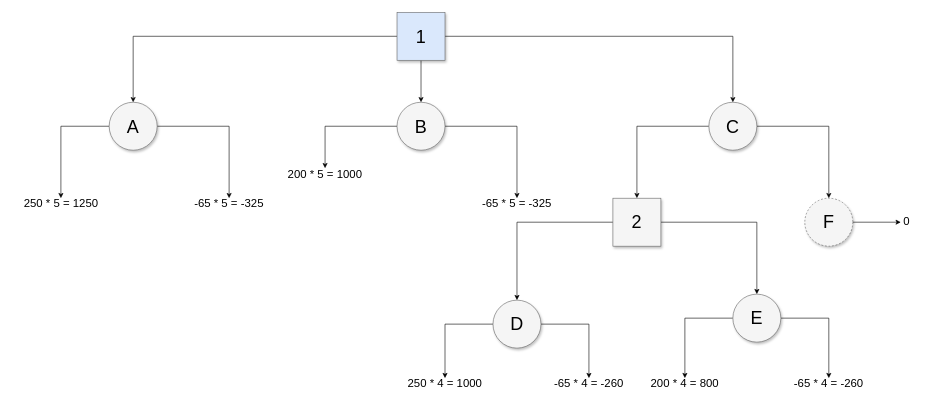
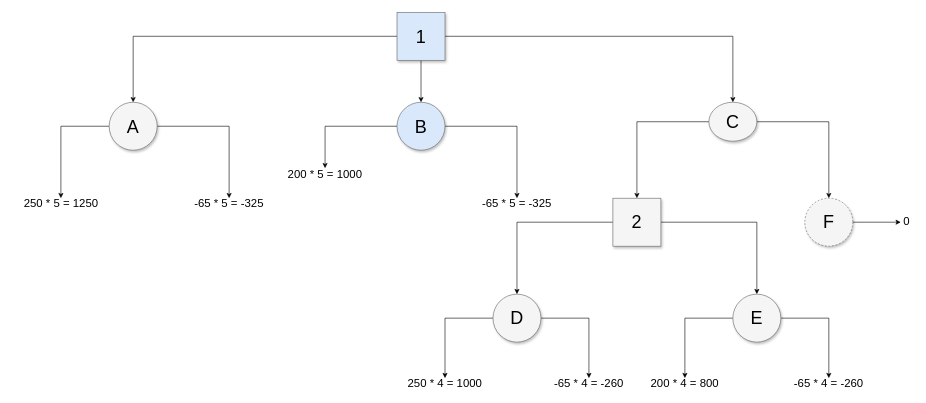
(421, 126) -> (421, 126)
(733, 126) -> (733, 122)
(517, 324) -> (517, 318)
